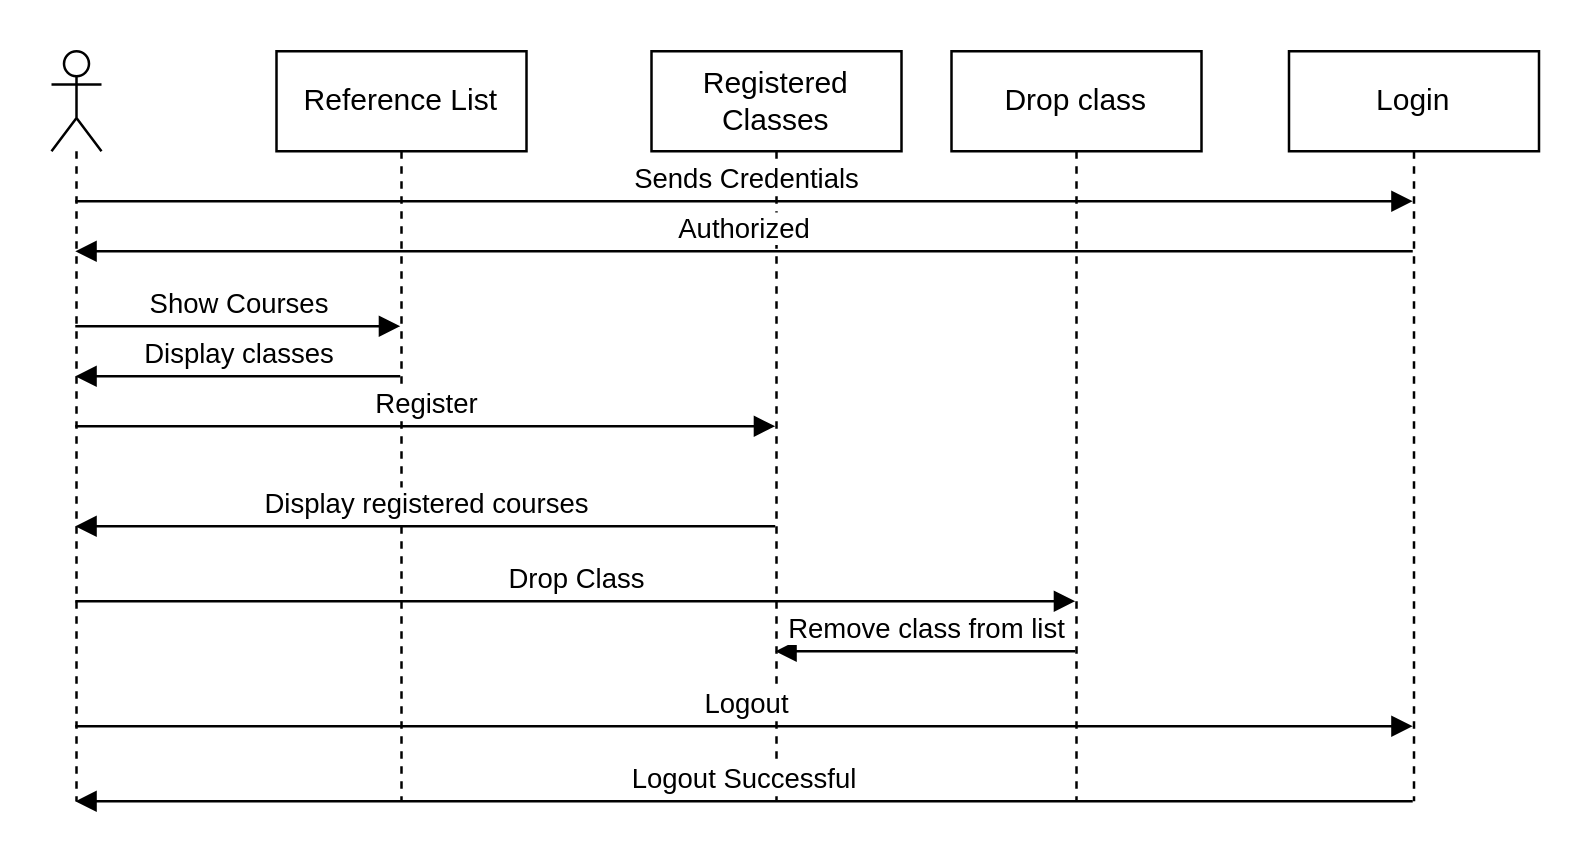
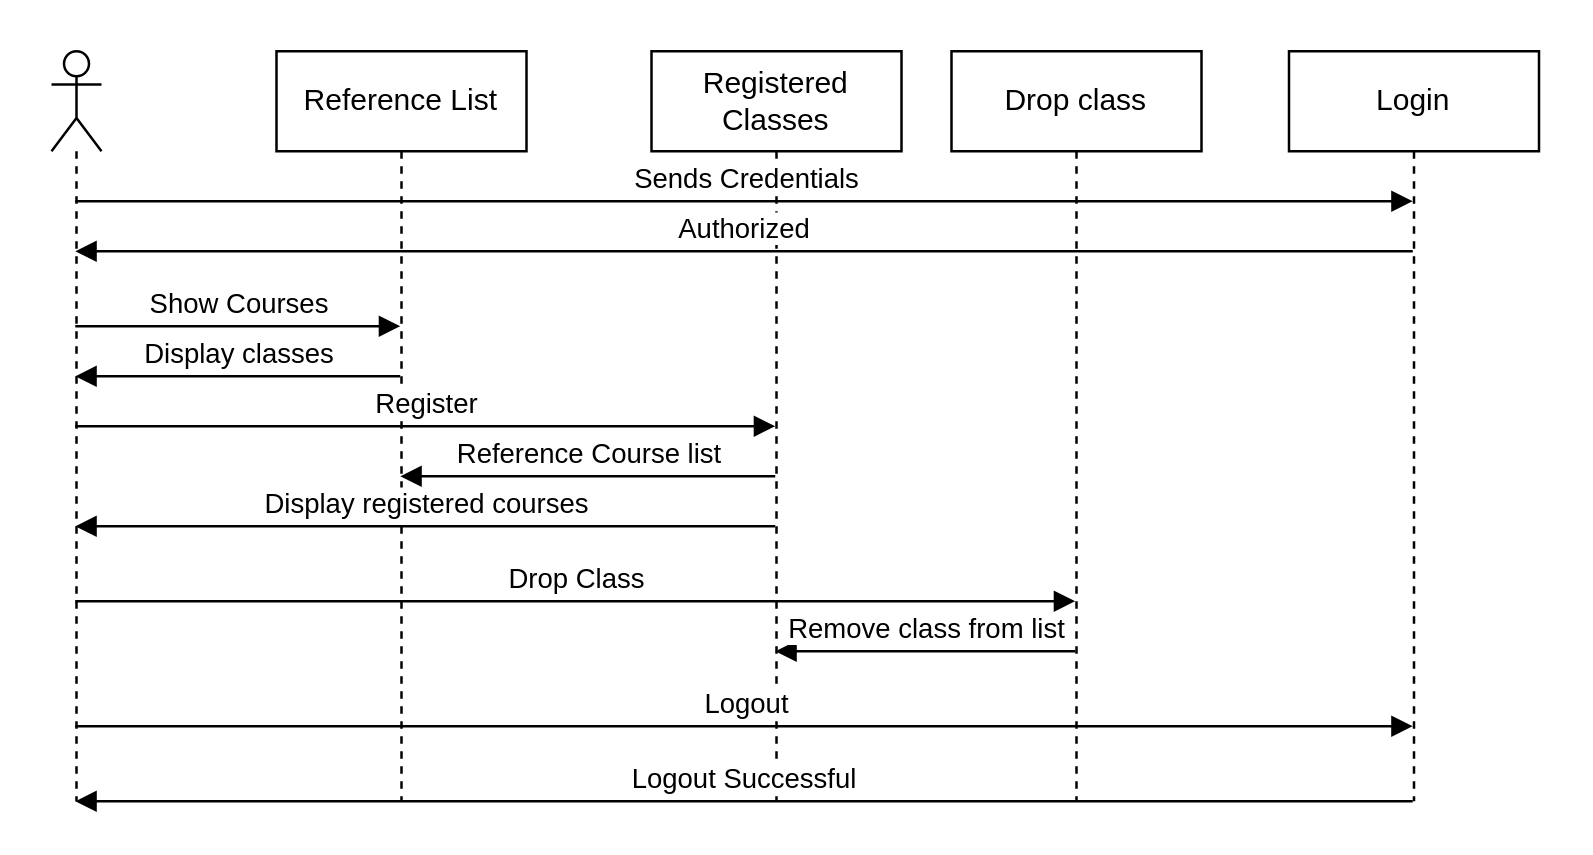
none -> (596, 476)
